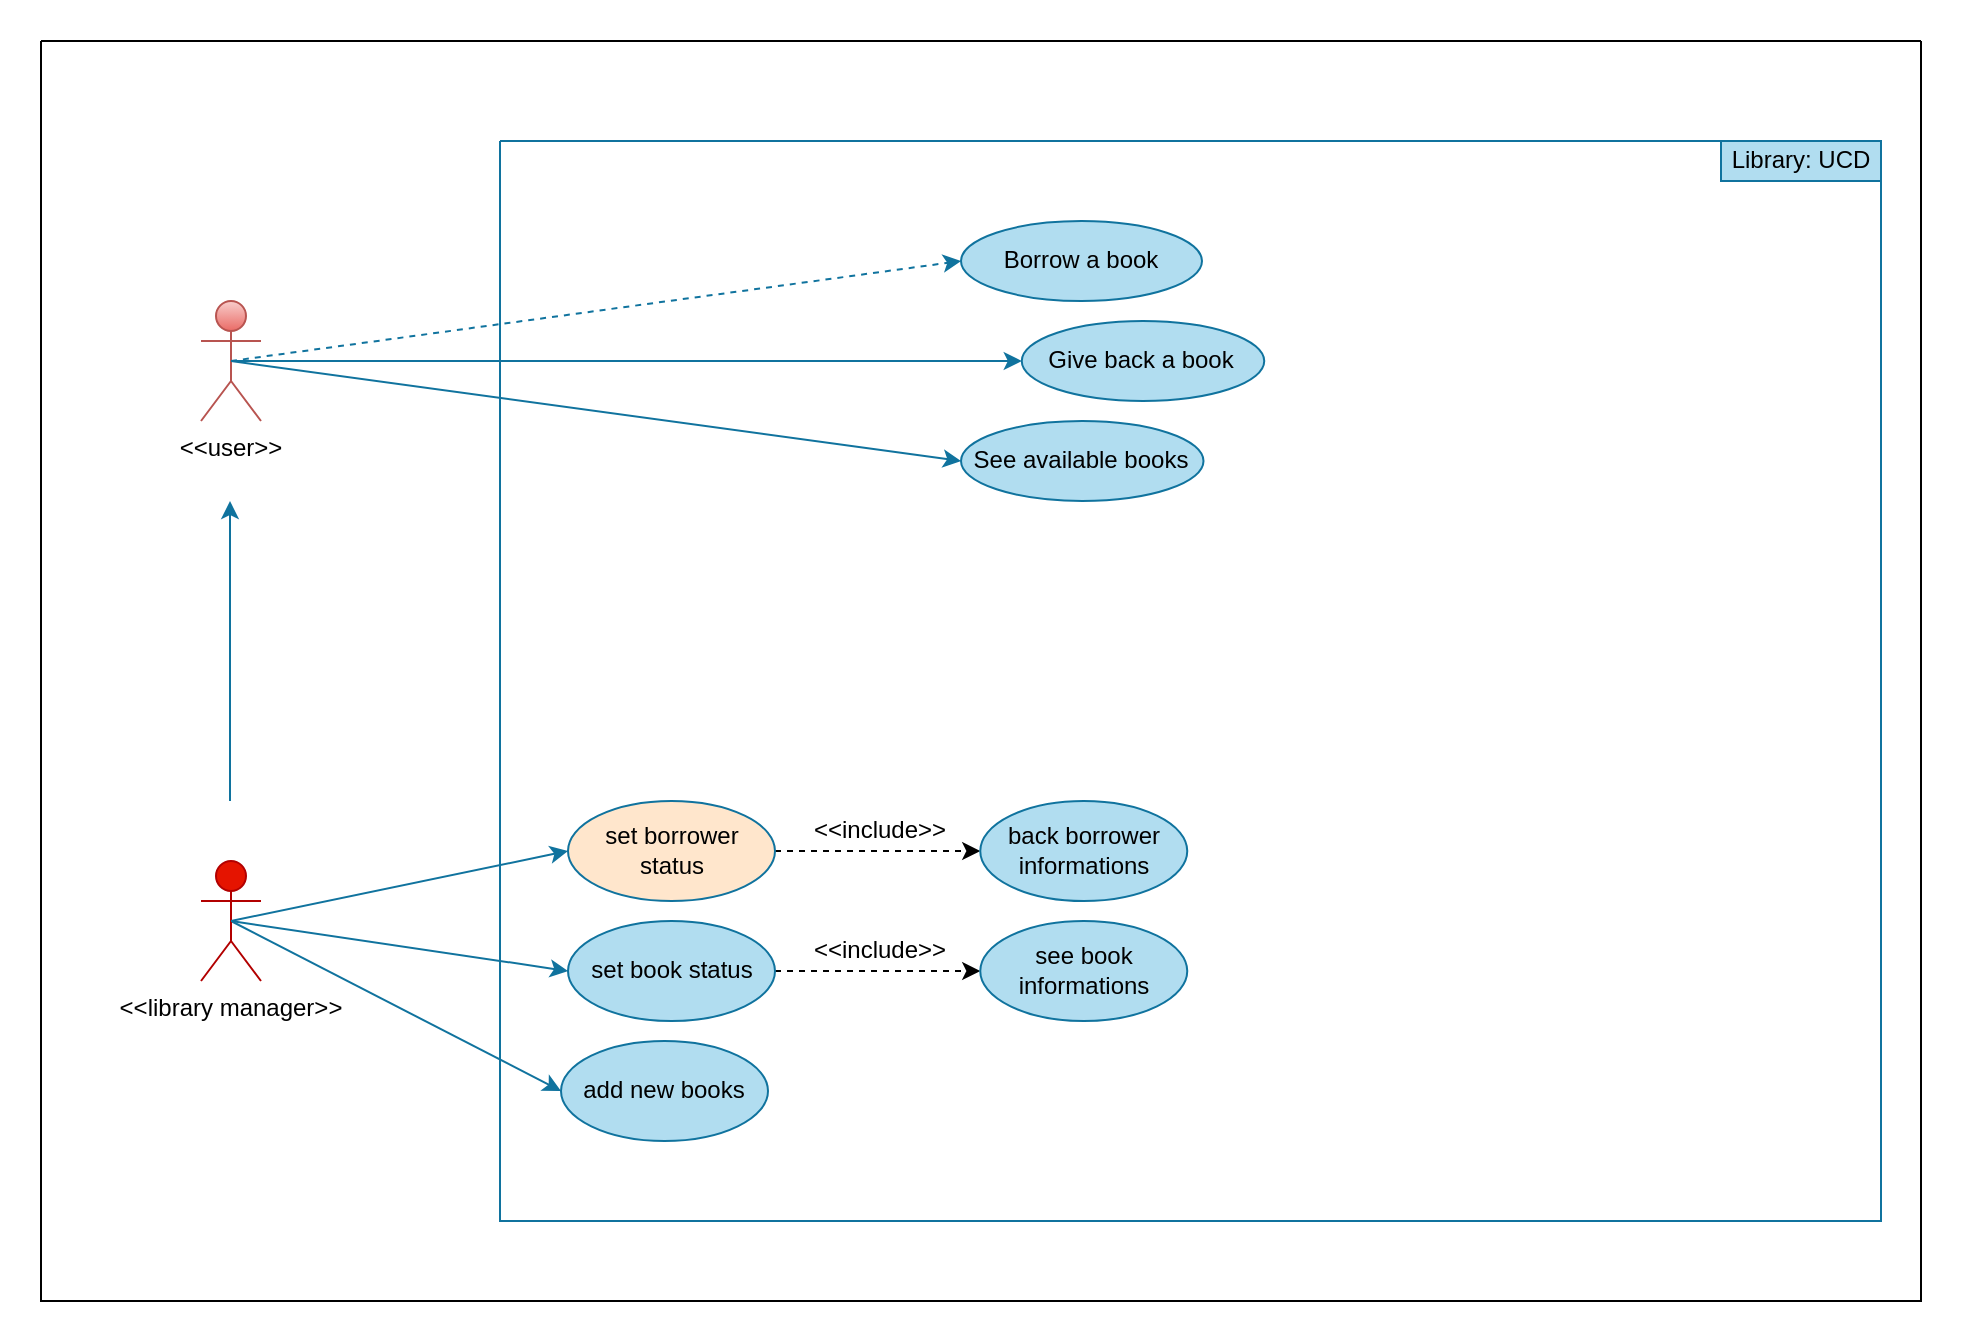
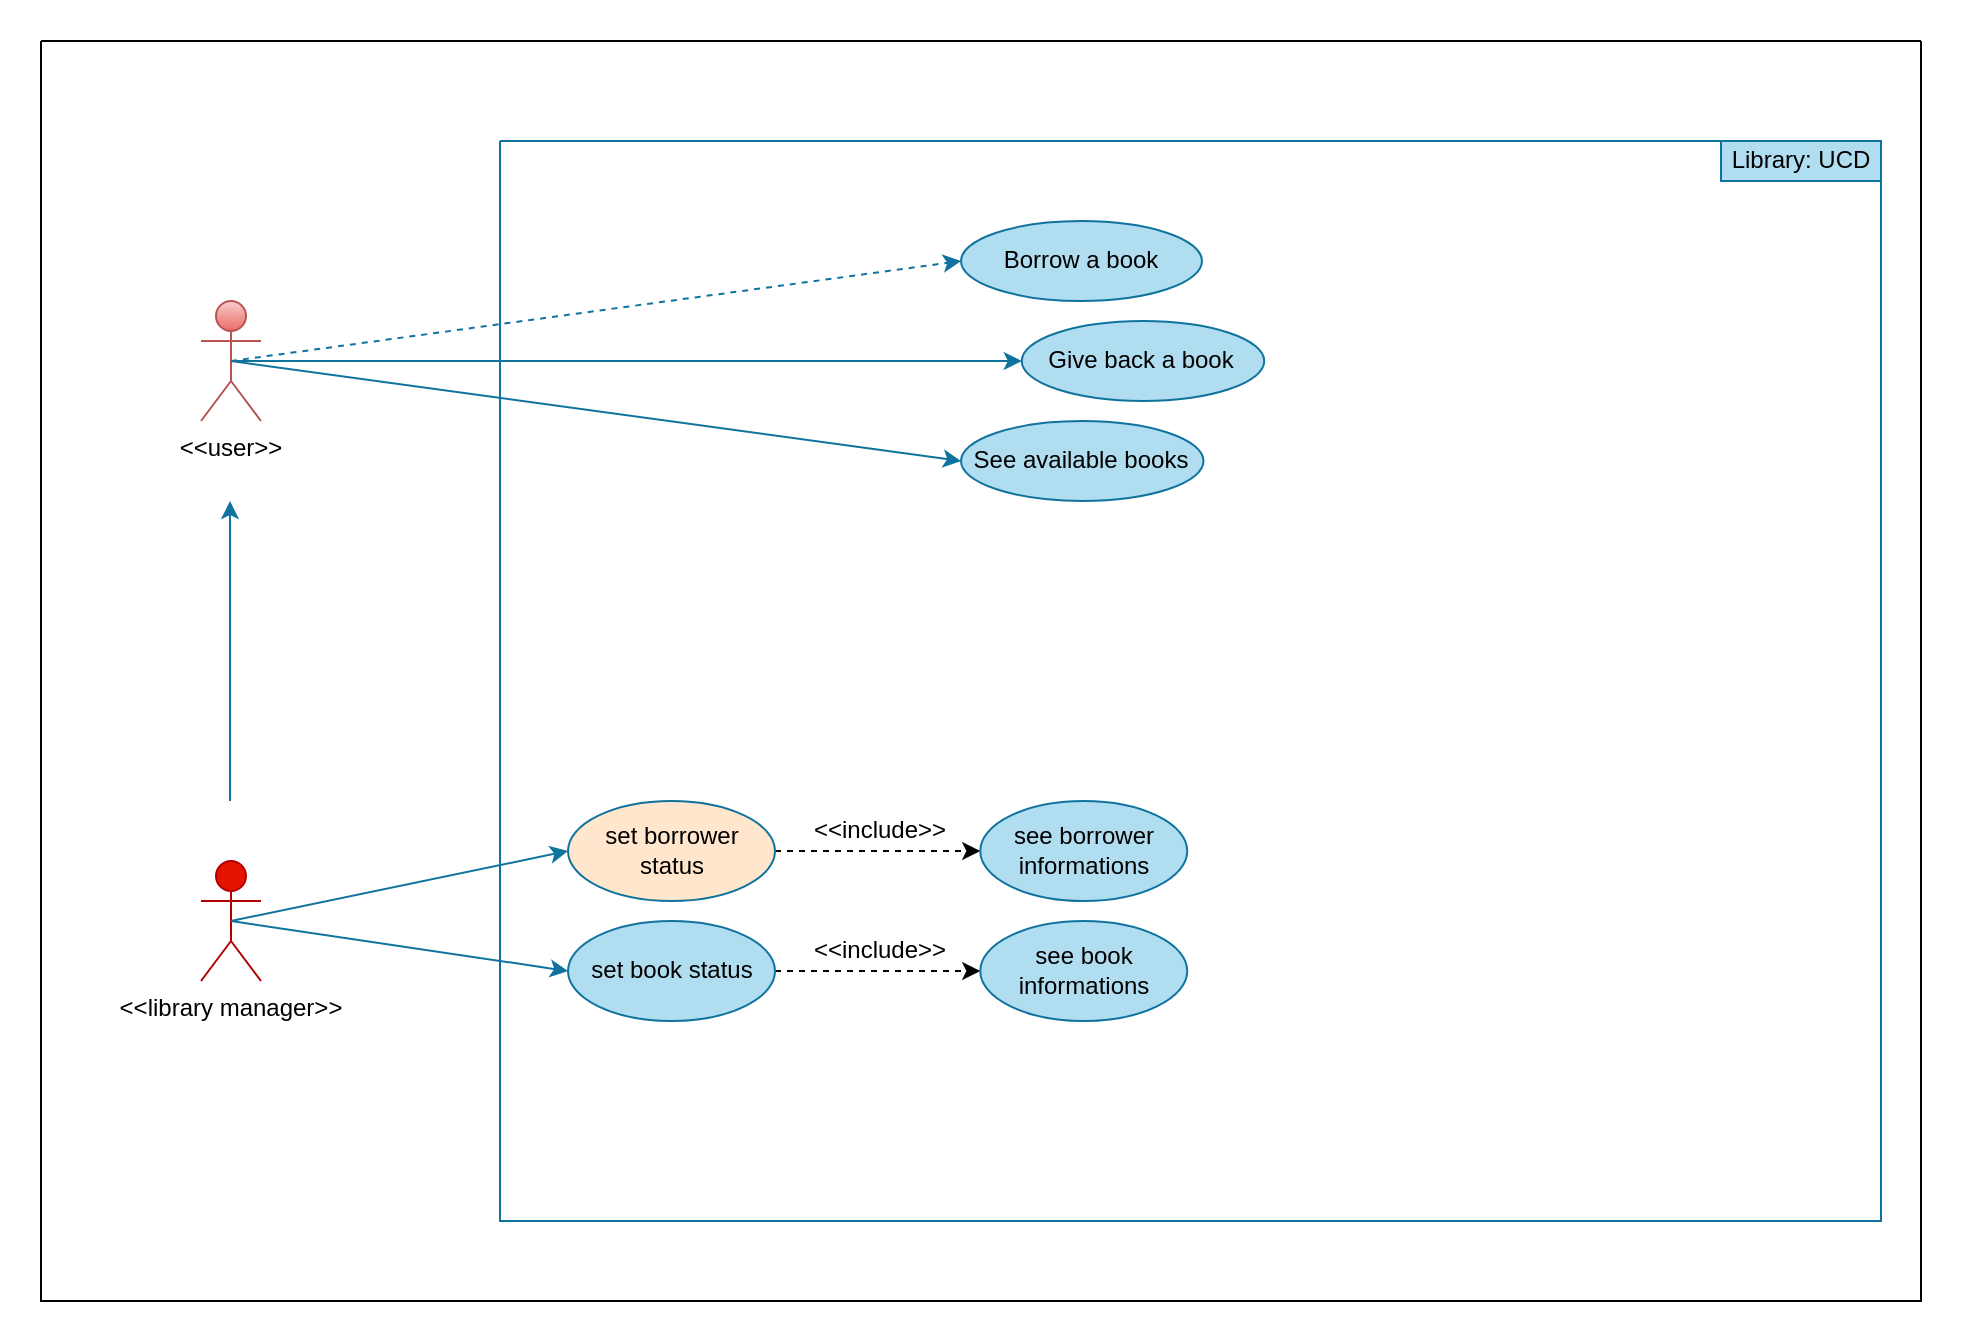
(1085, 851) -> (1085, 851)
(371, 993) -> none
(665, 1091) -> none
